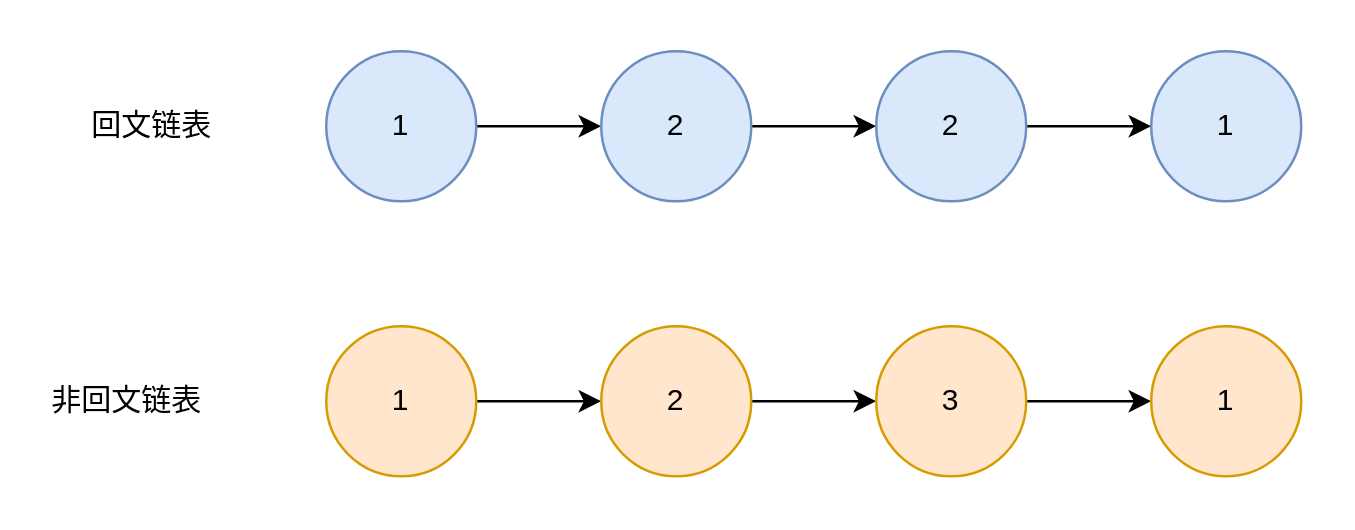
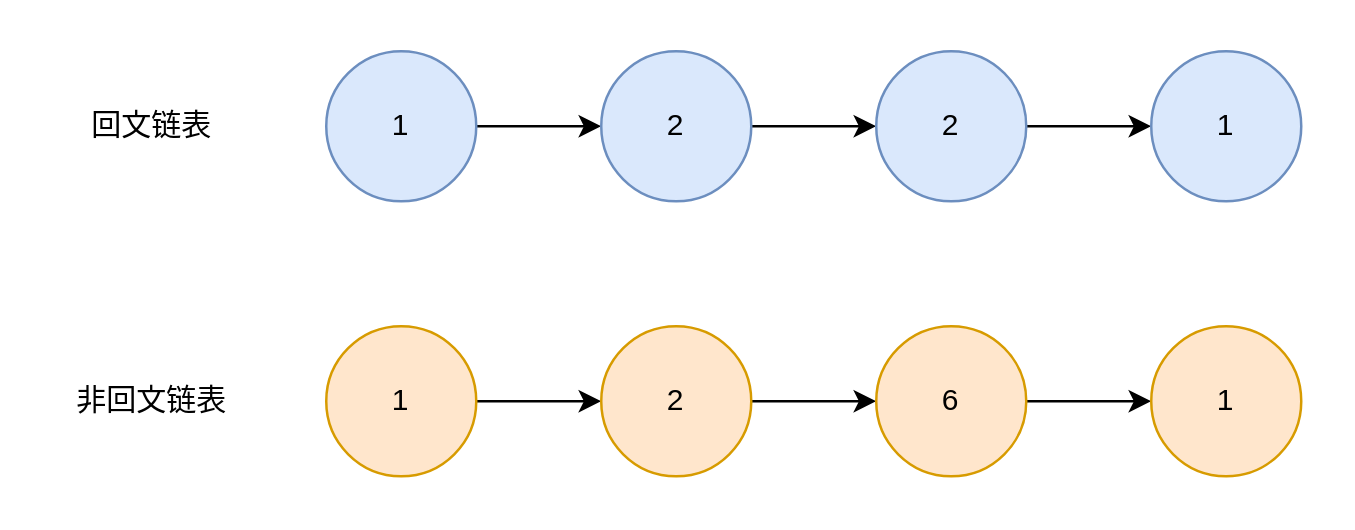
(126, 401) -> (151, 401)
(951, 401) -> (951, 401)
